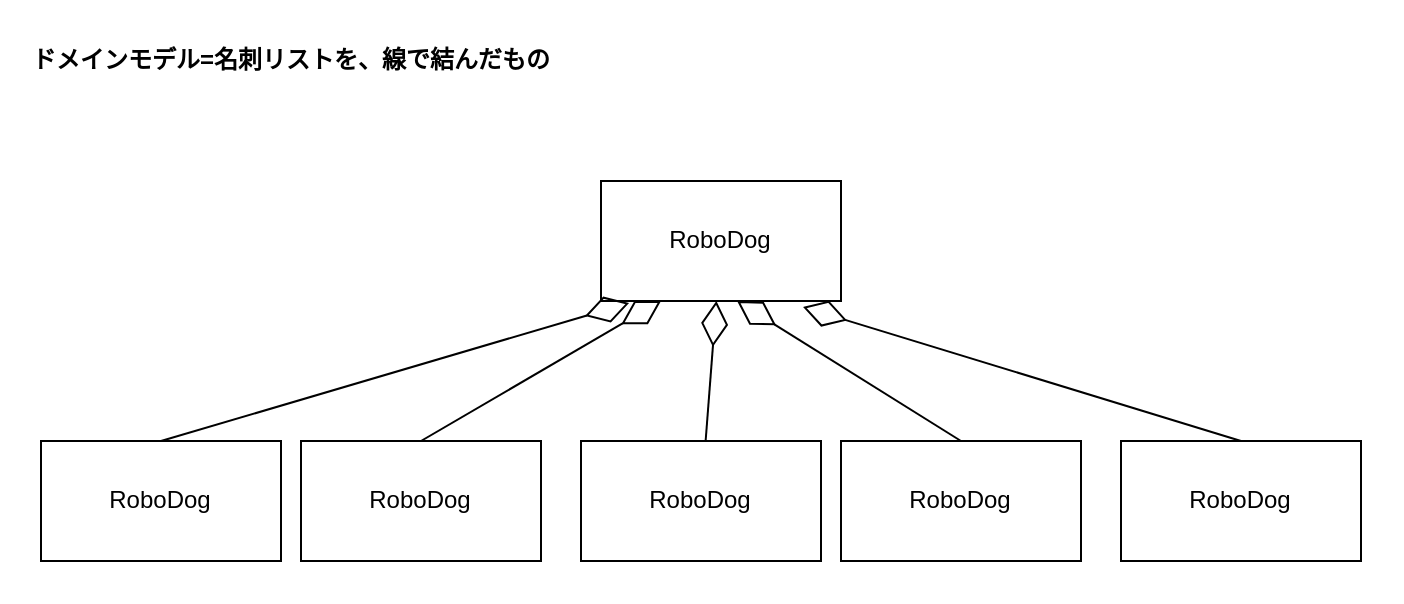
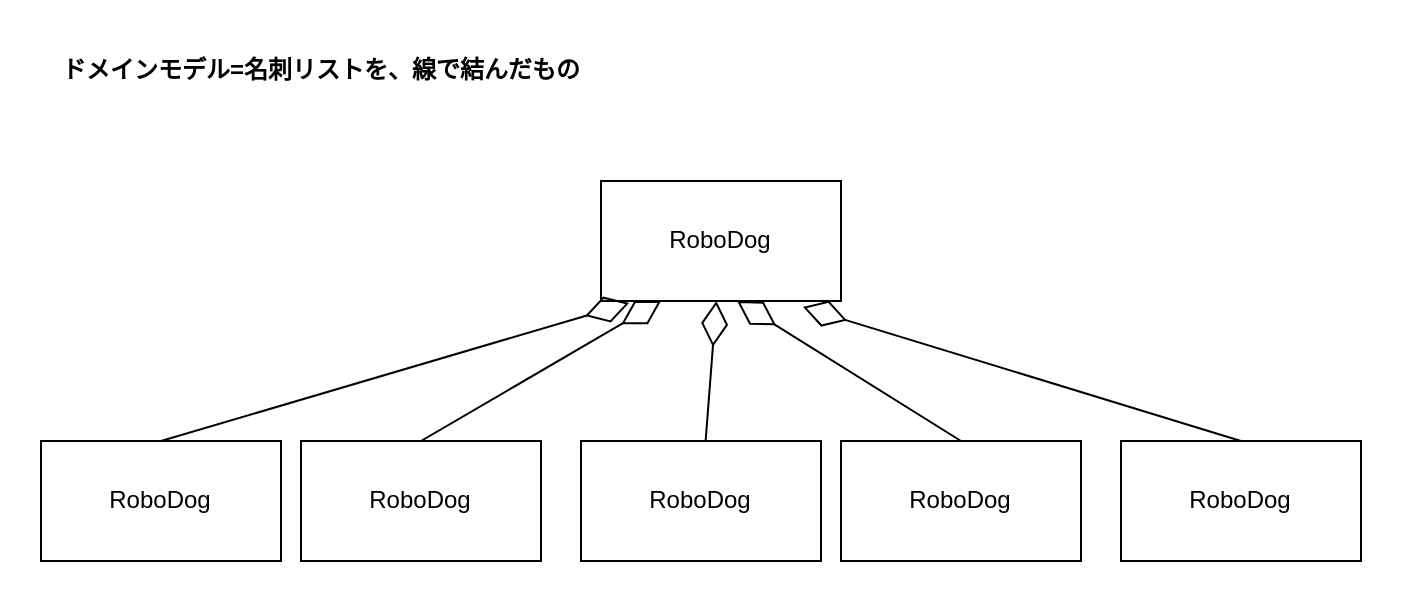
(291, 61) -> (321, 71)
